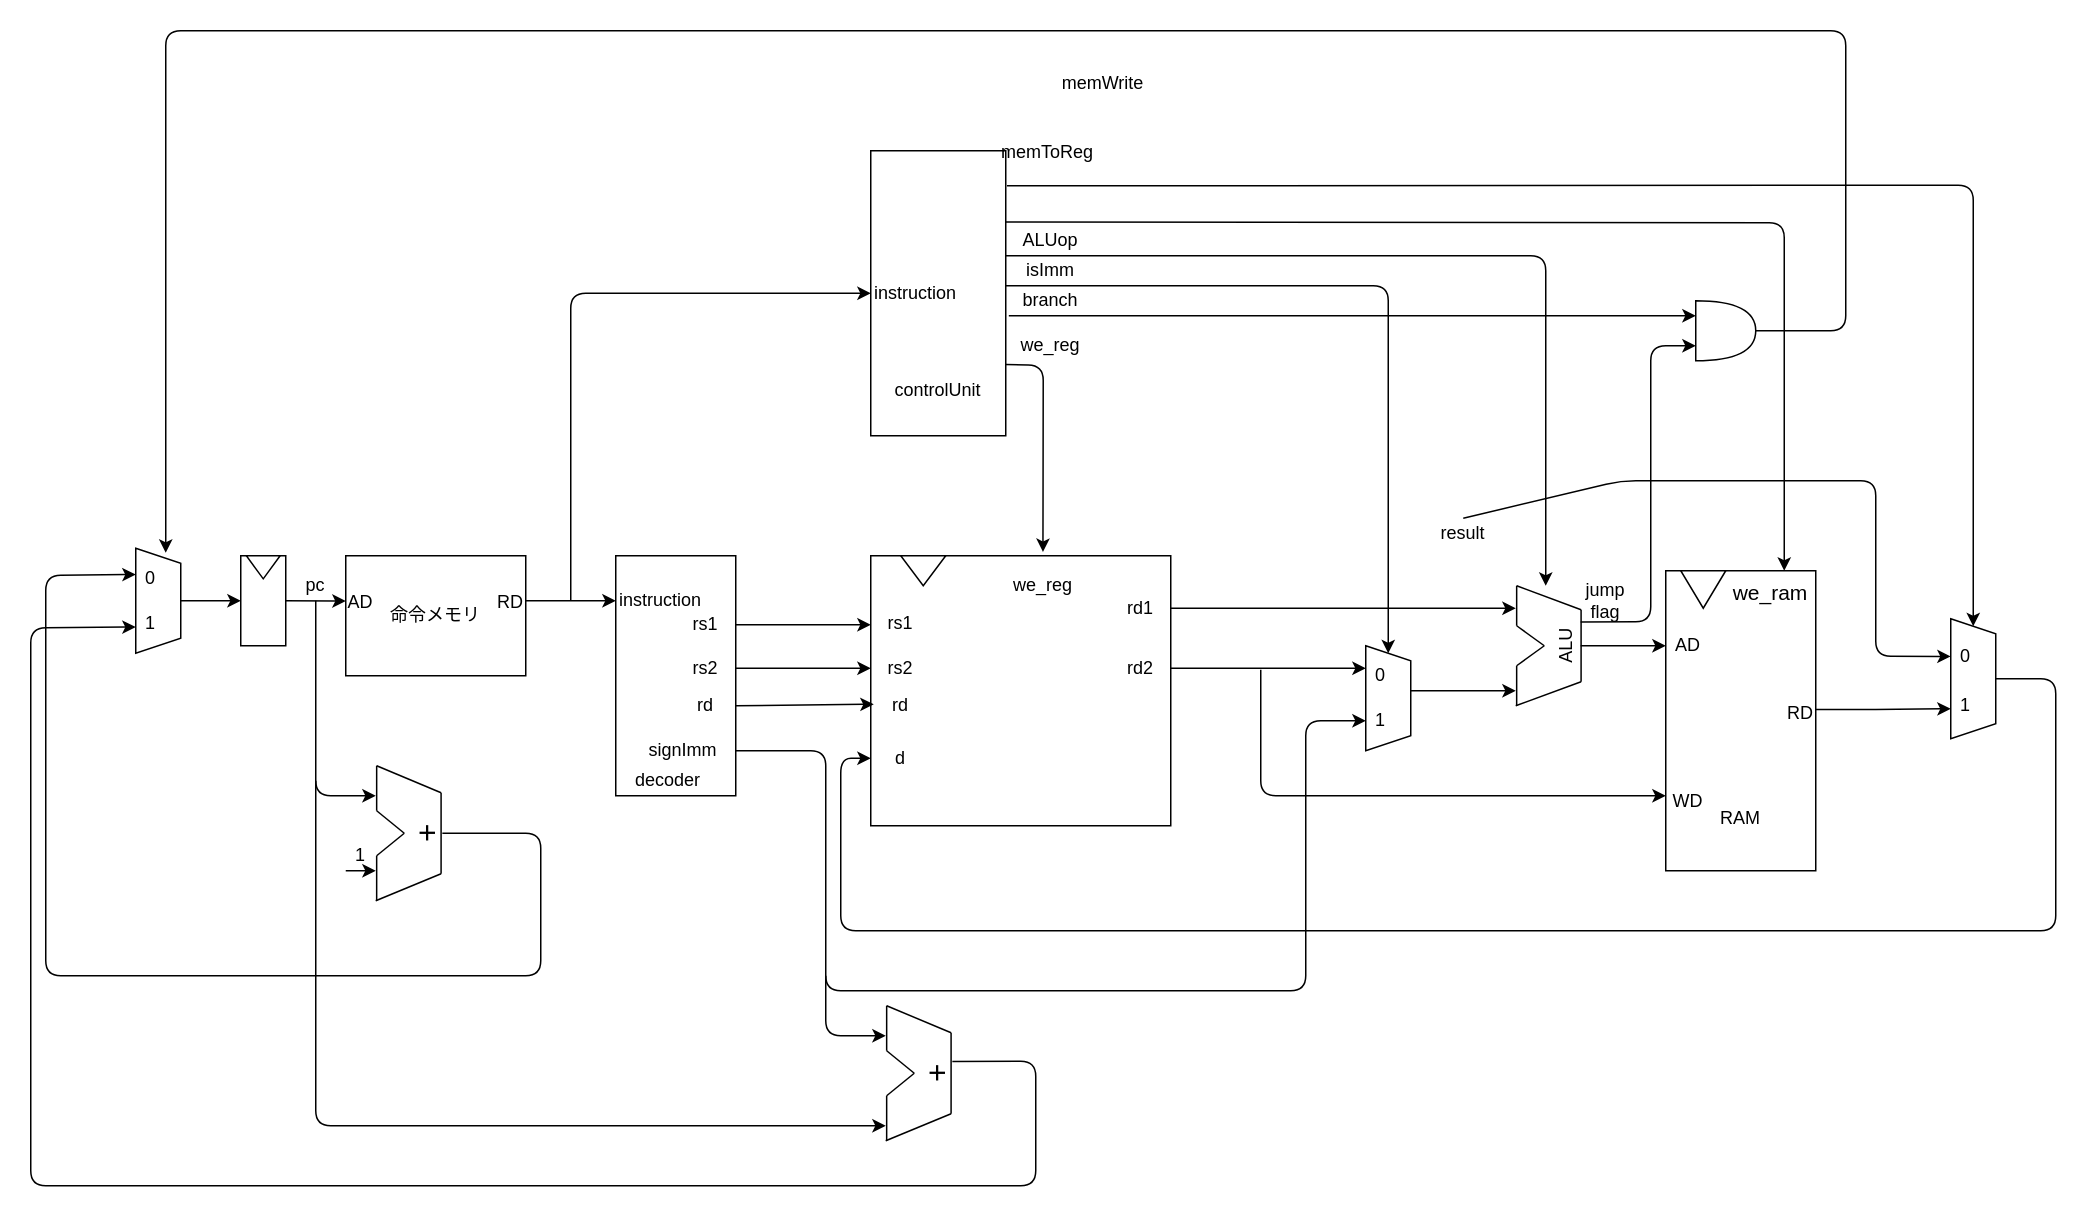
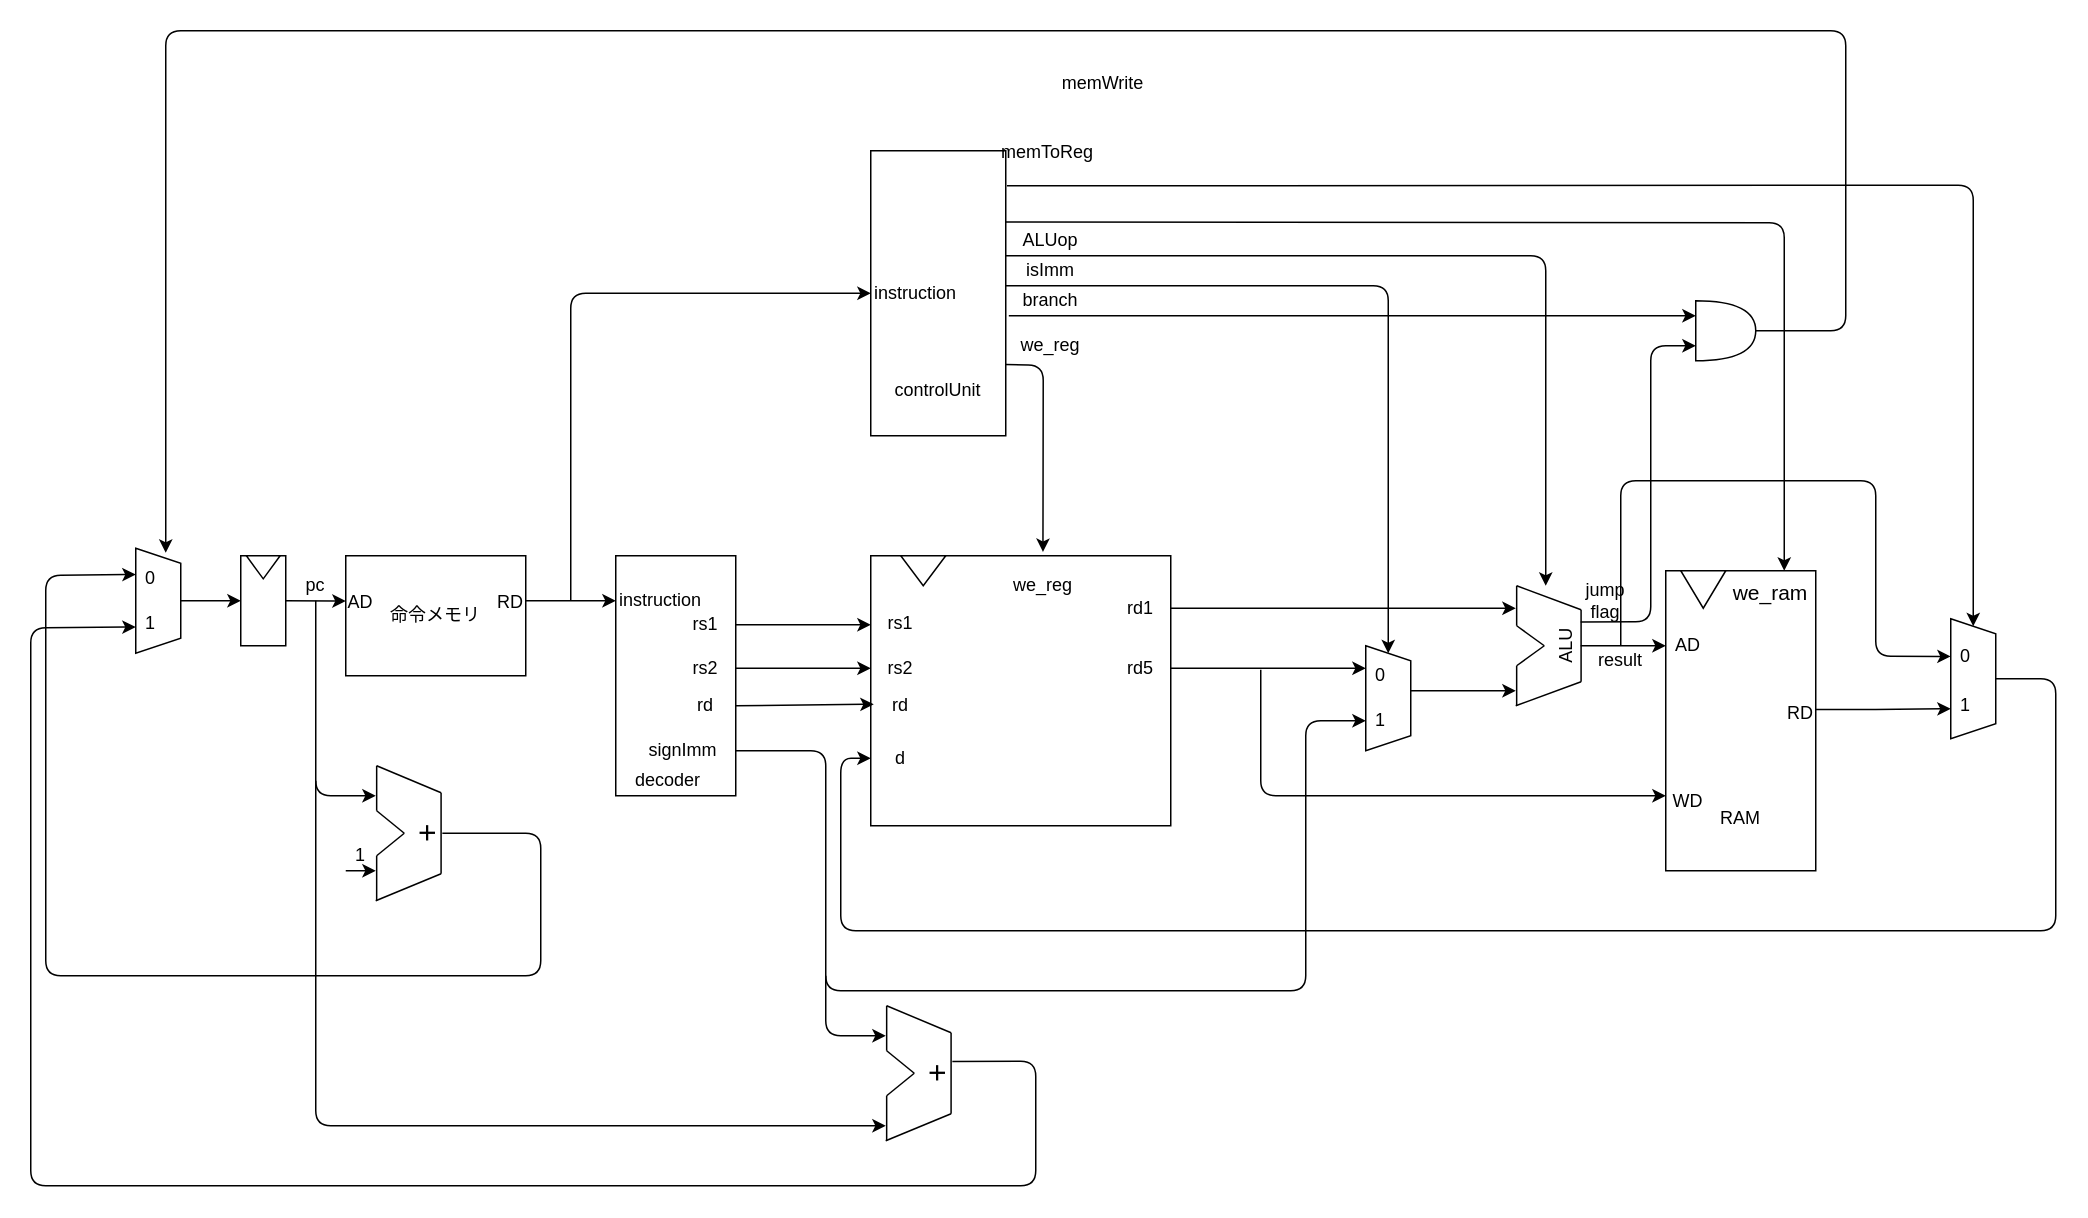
(1463, 533) -> (1621, 661)
(1141, 668) -> (1141, 668)
